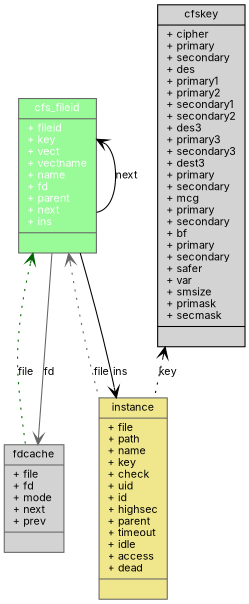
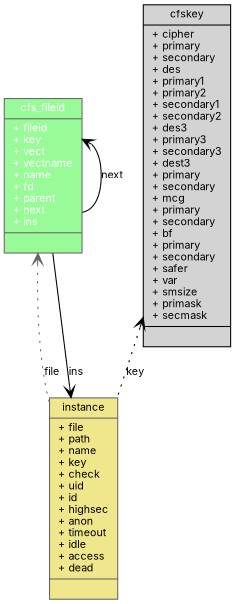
(34, 499) -> none
(129, 521) -> (76, 521)
